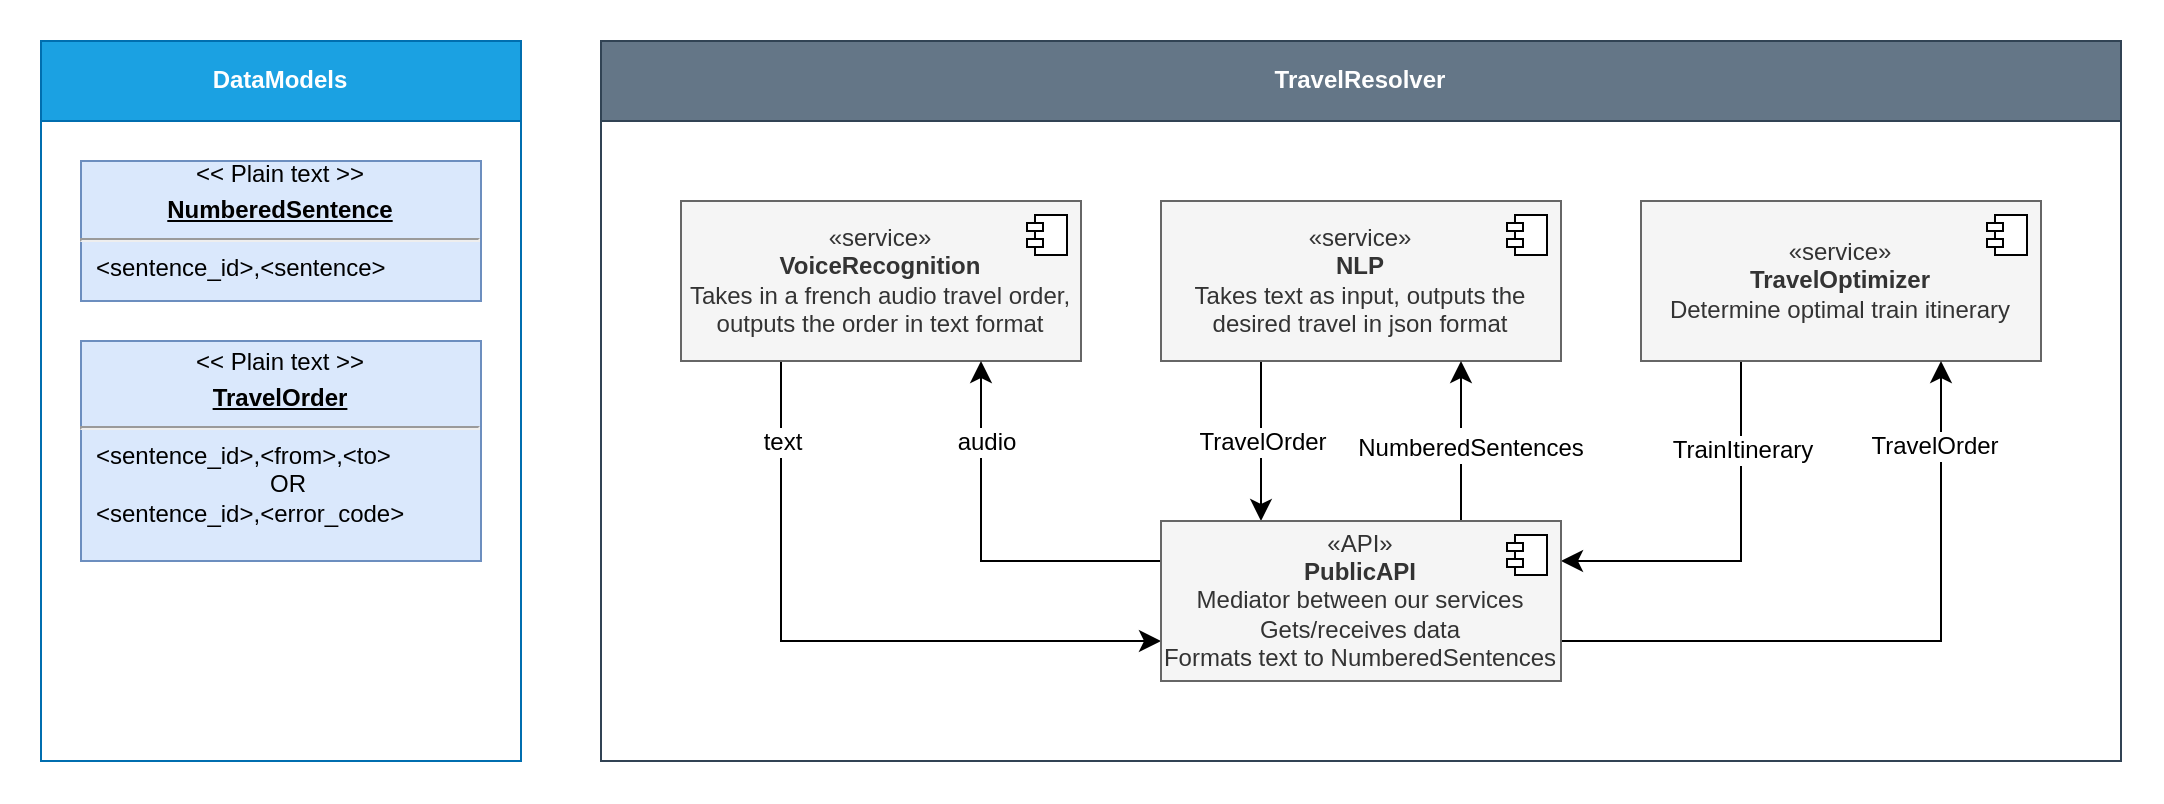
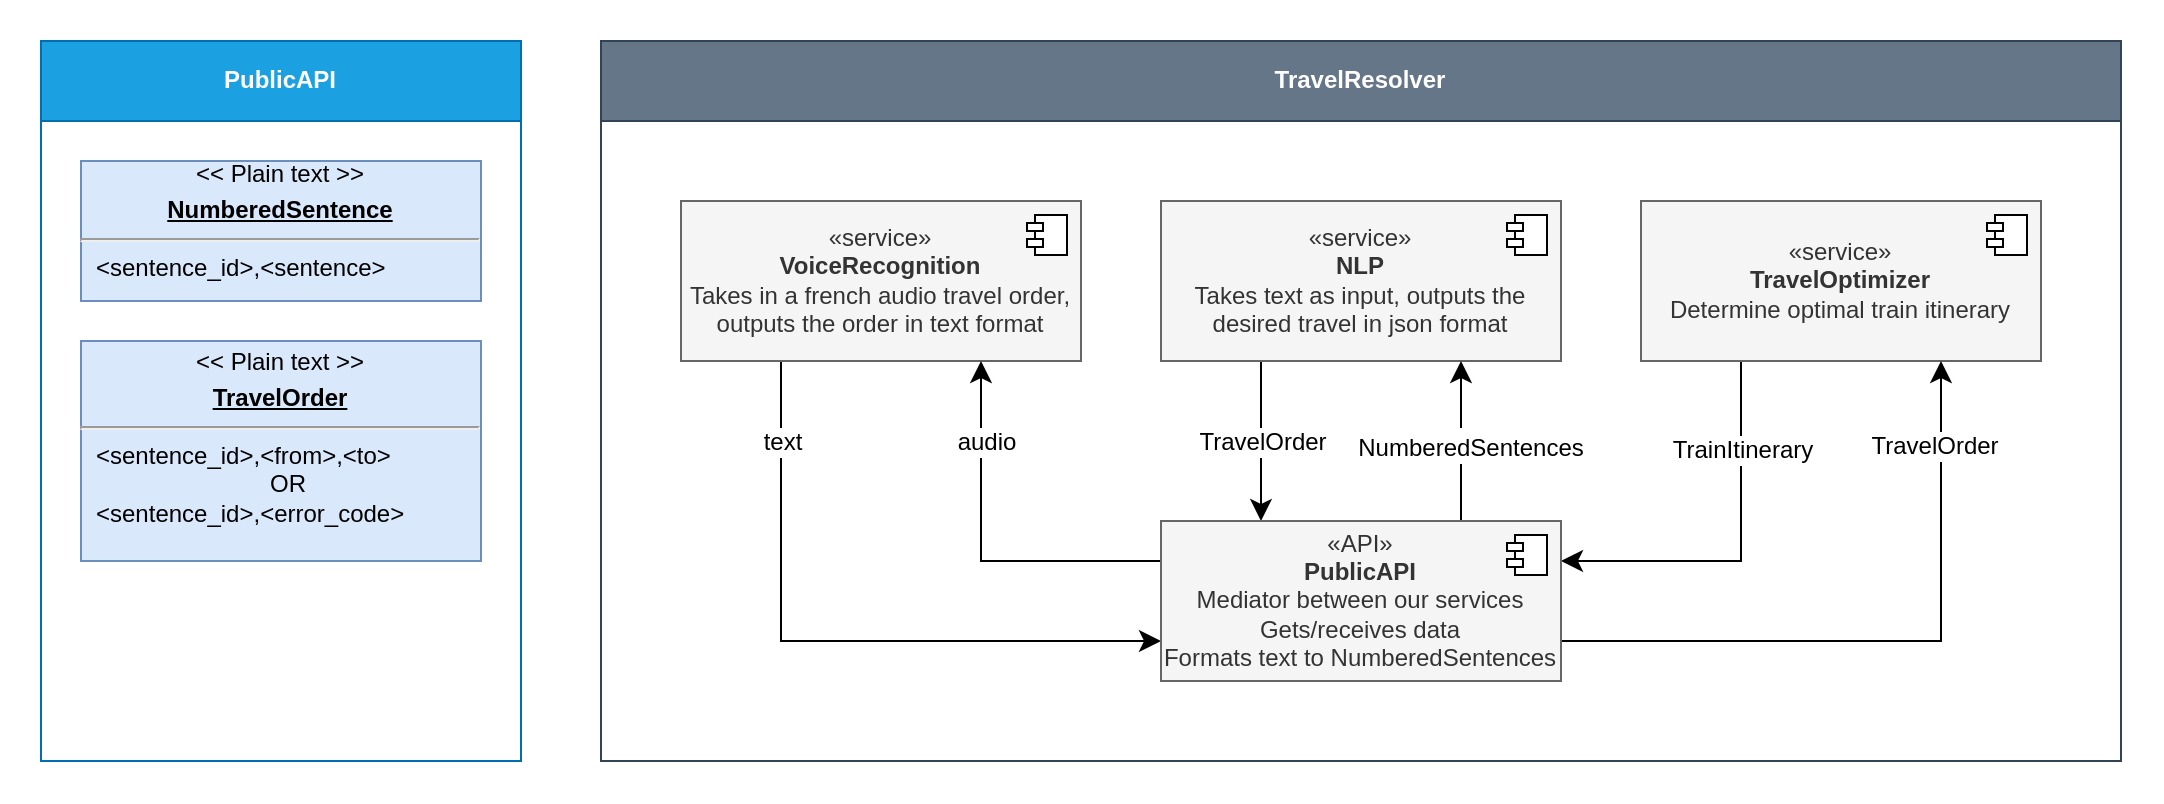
(281, 81) -> (281, 81)
